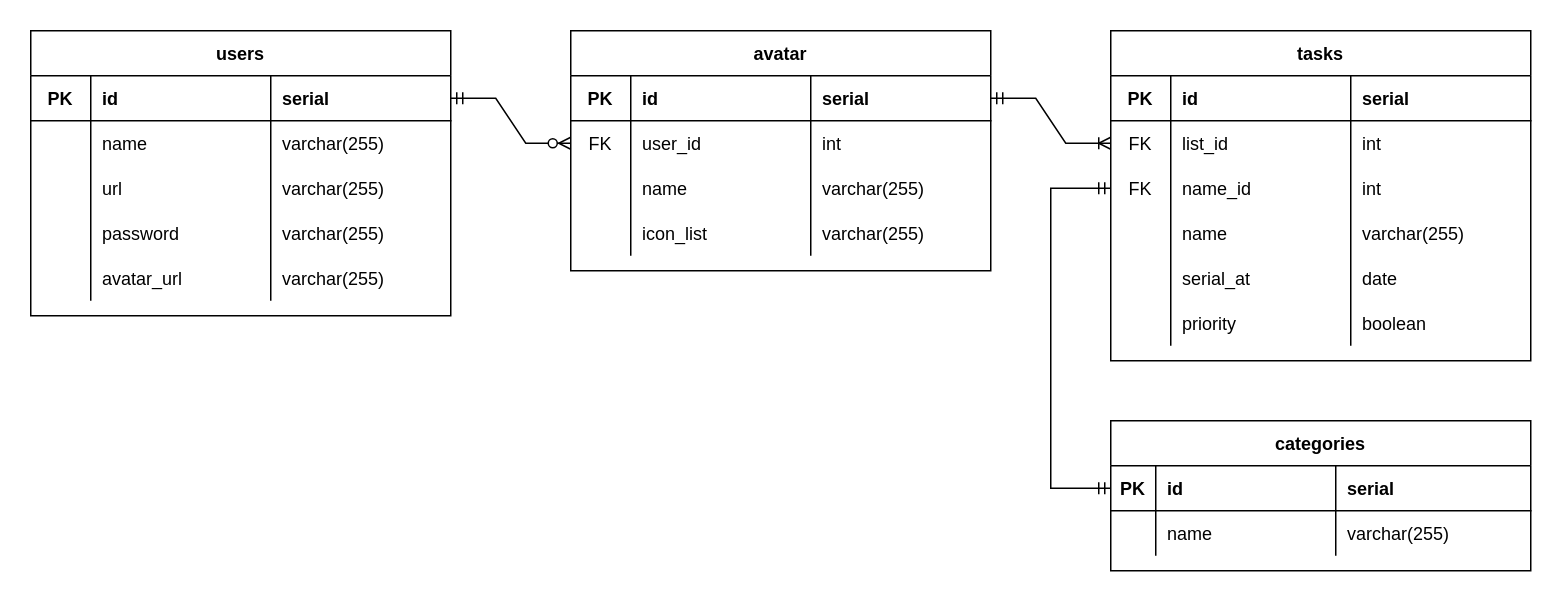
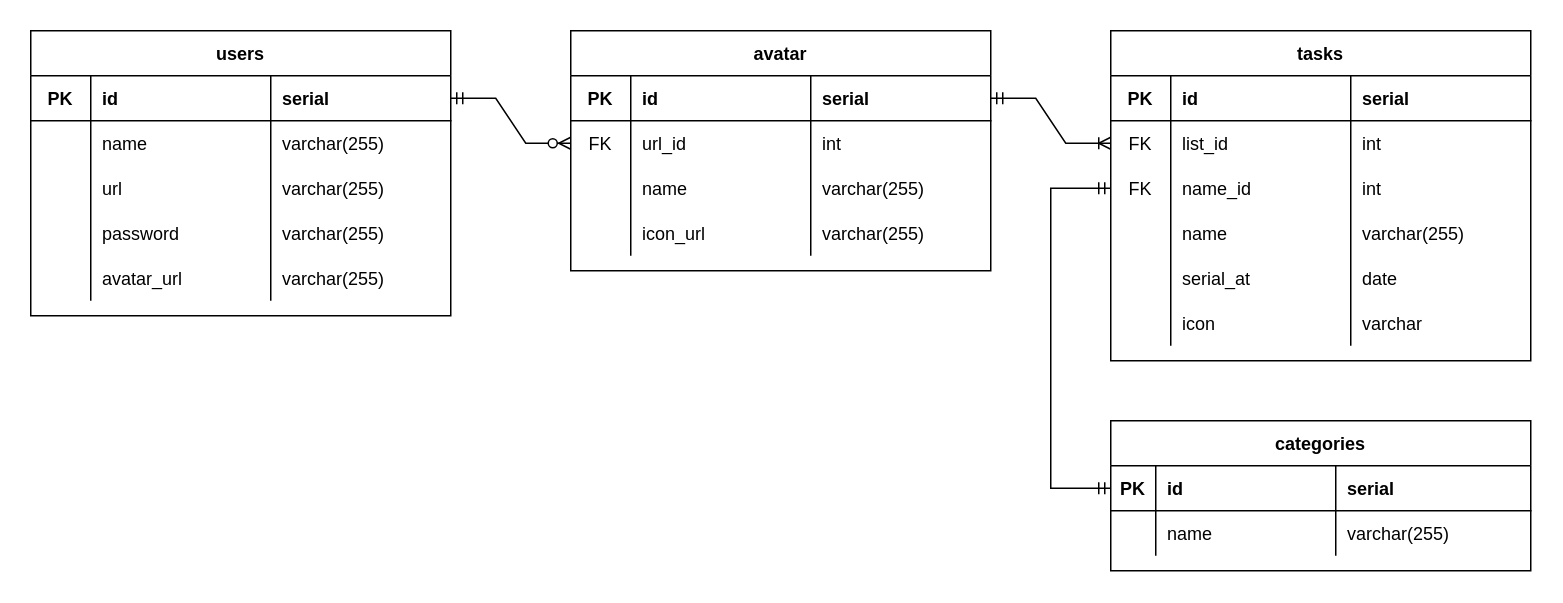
(675, 144) -> (668, 144)
(680, 234) -> (678, 234)
(1218, 324) -> (1200, 324)
(1395, 324) -> (1397, 324)
